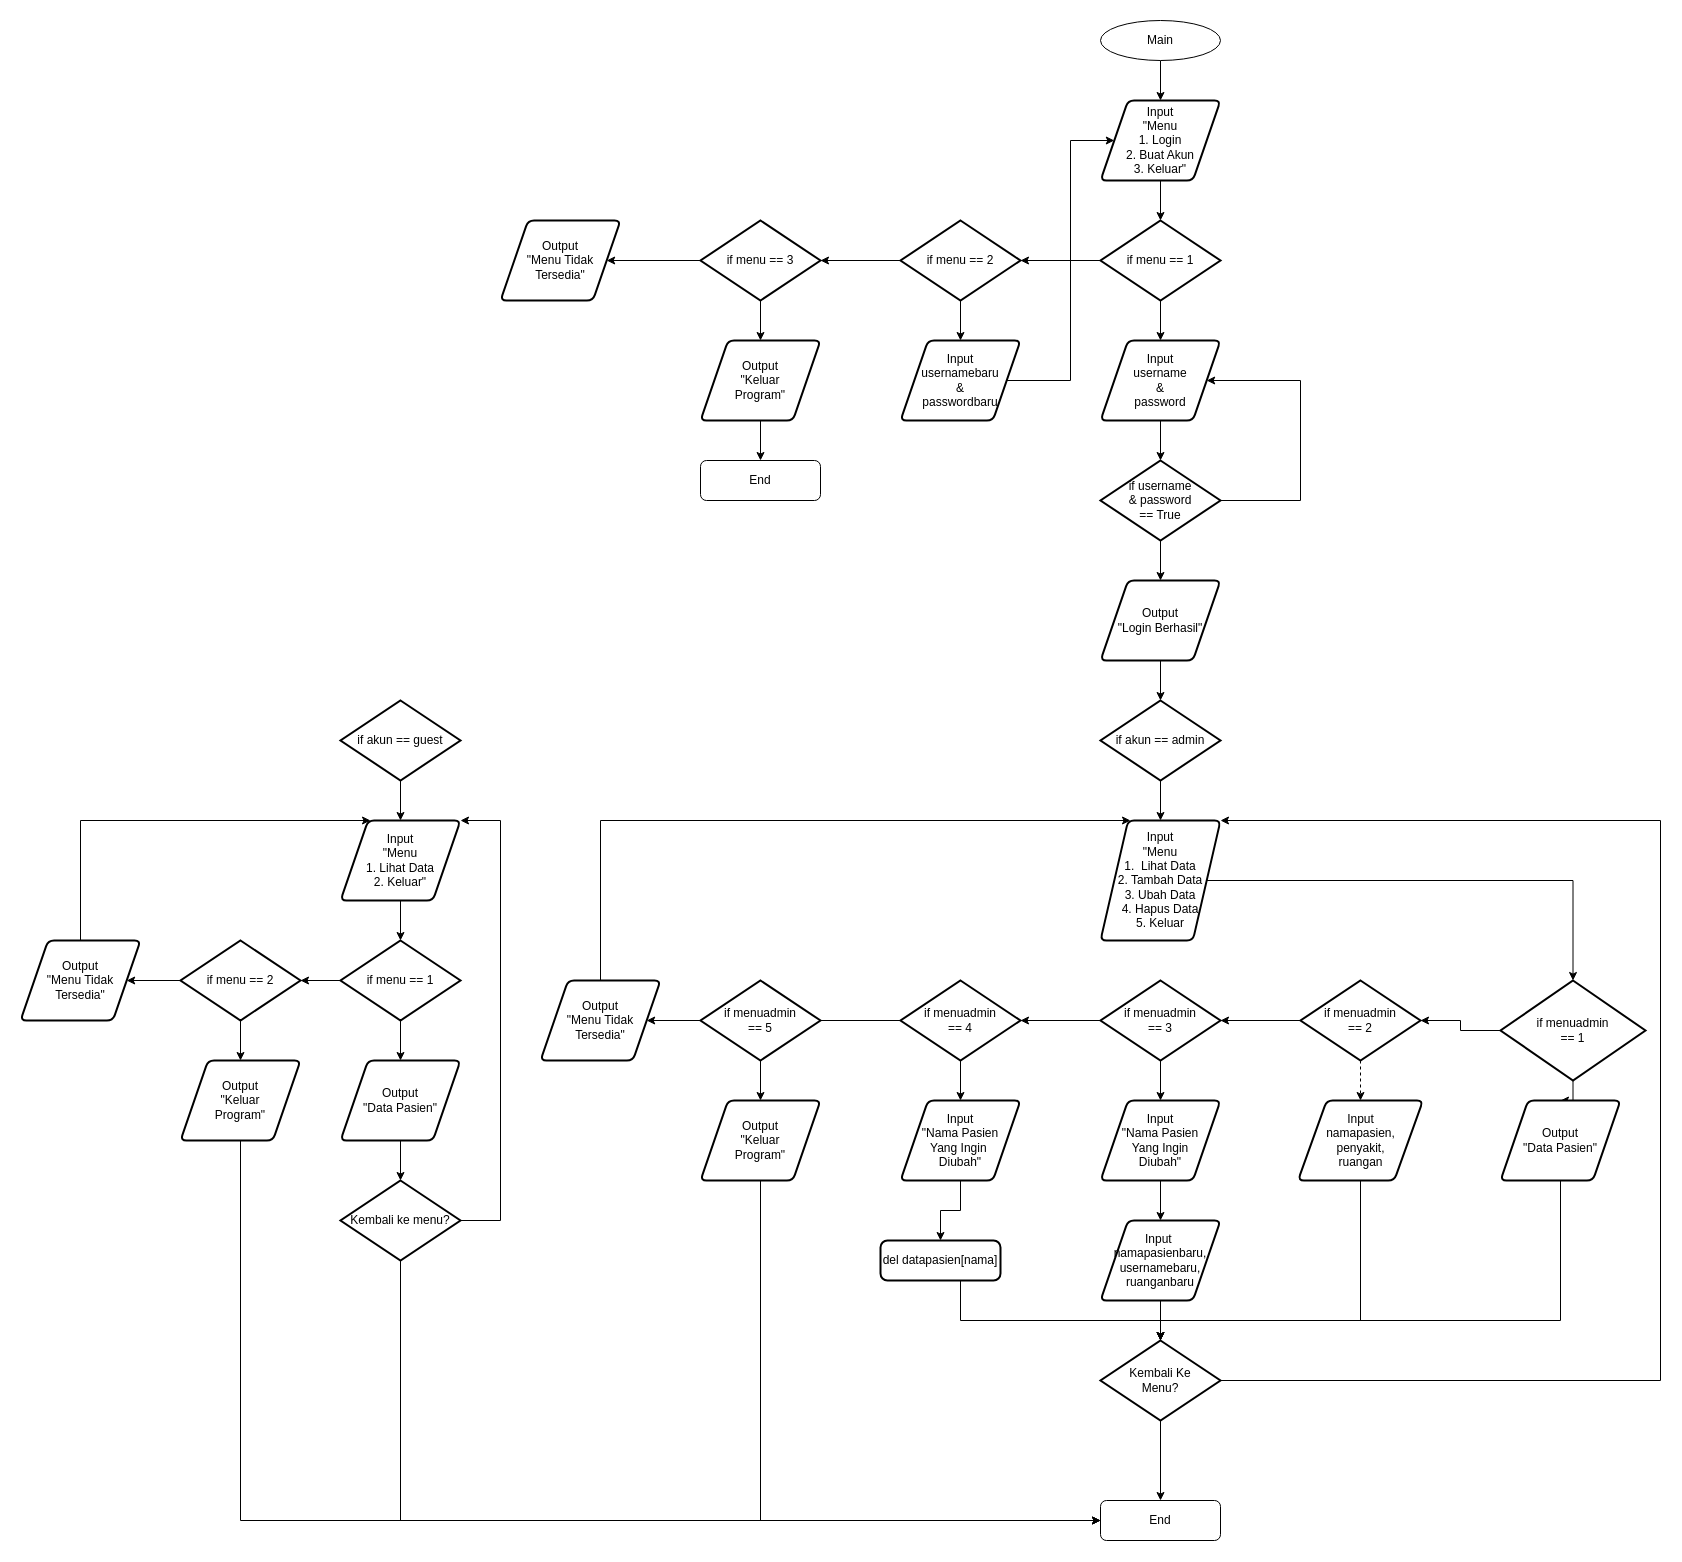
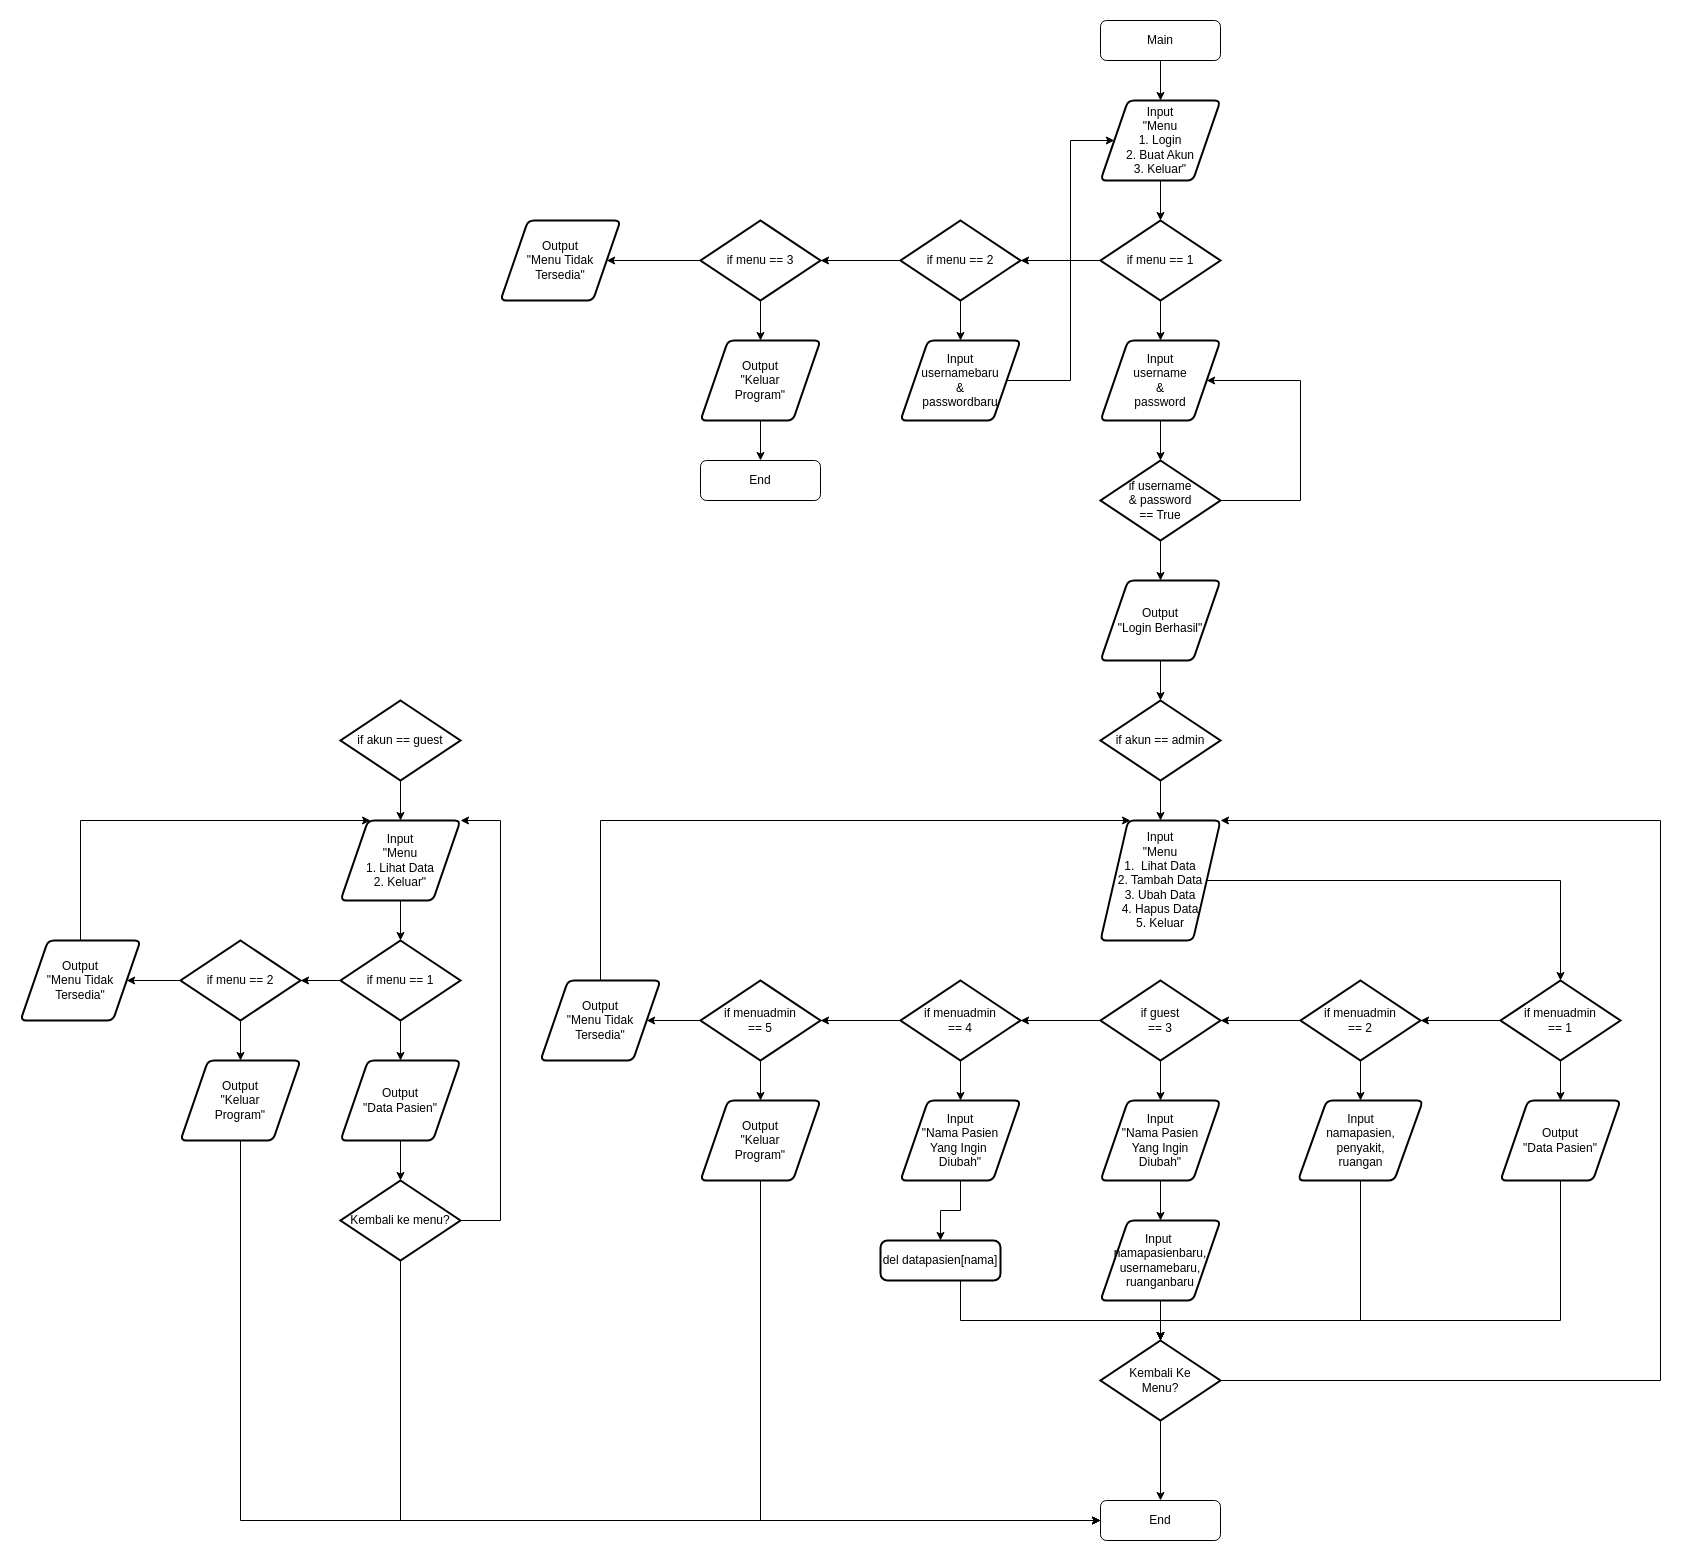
(1161, 41) -> (1161, 41)
(826, 1021) -> (828, 1021)
(1161, 1021) -> (1161, 1021)
(1573, 1031) -> (1561, 1021)
(1361, 1077) -> (1361, 1077)
